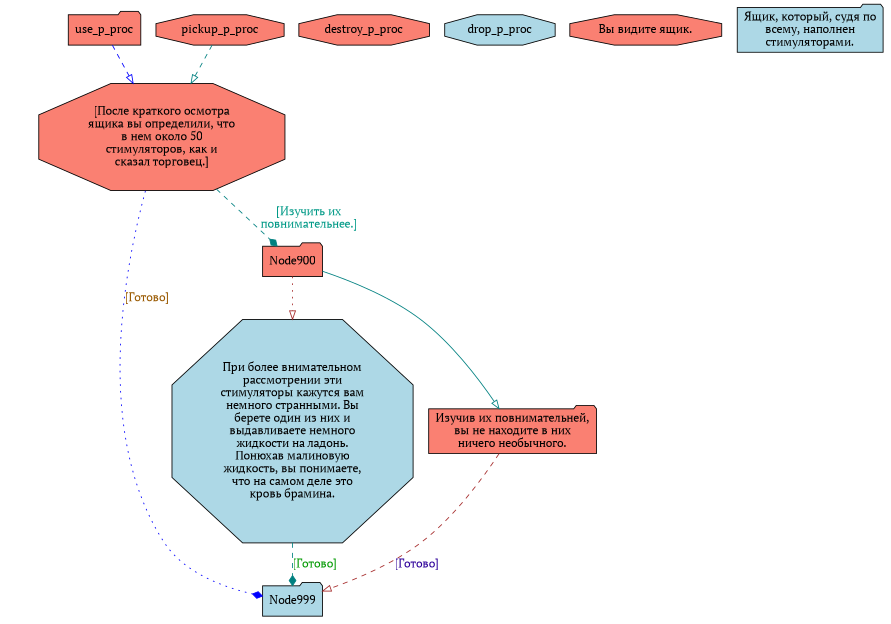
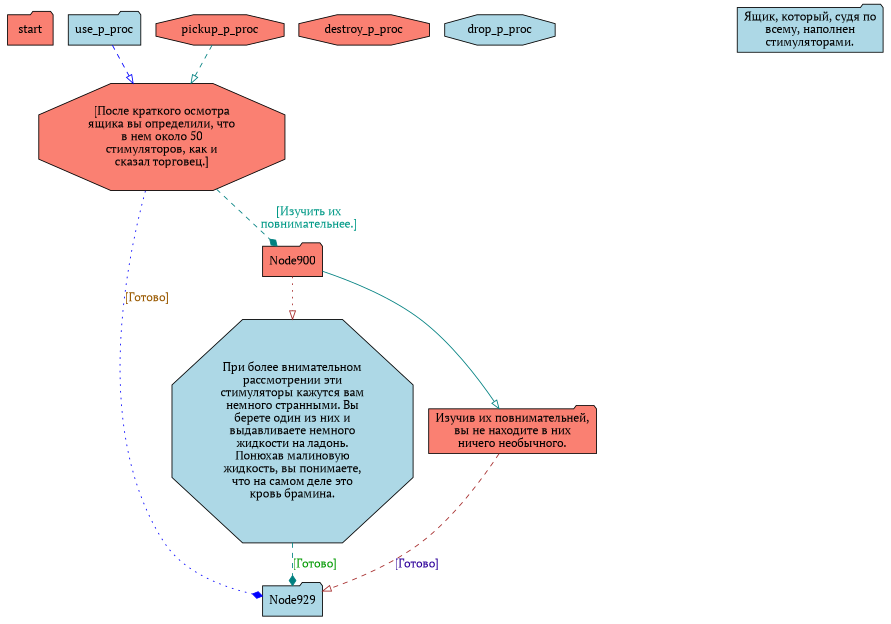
none -> (30, 30)
(105, 30) -> (105, 30)
(646, 30) -> none
(293, 601) -> (293, 601)
